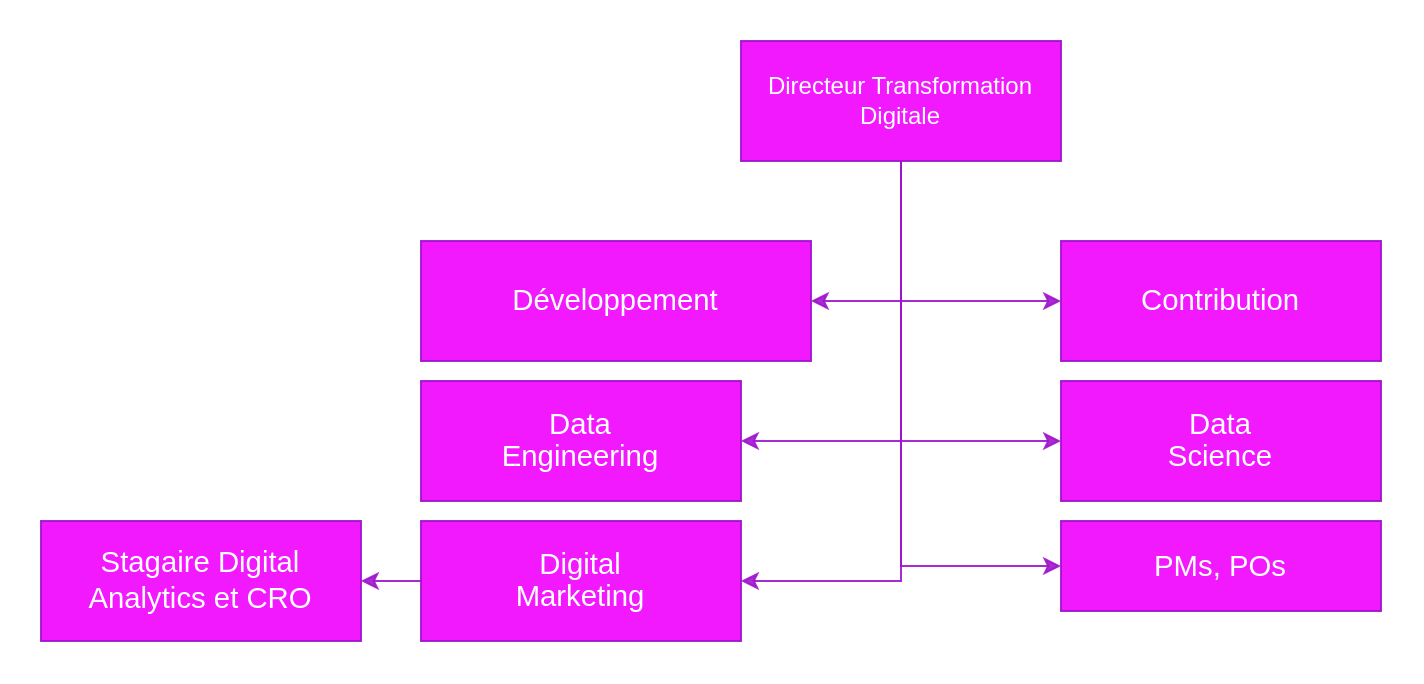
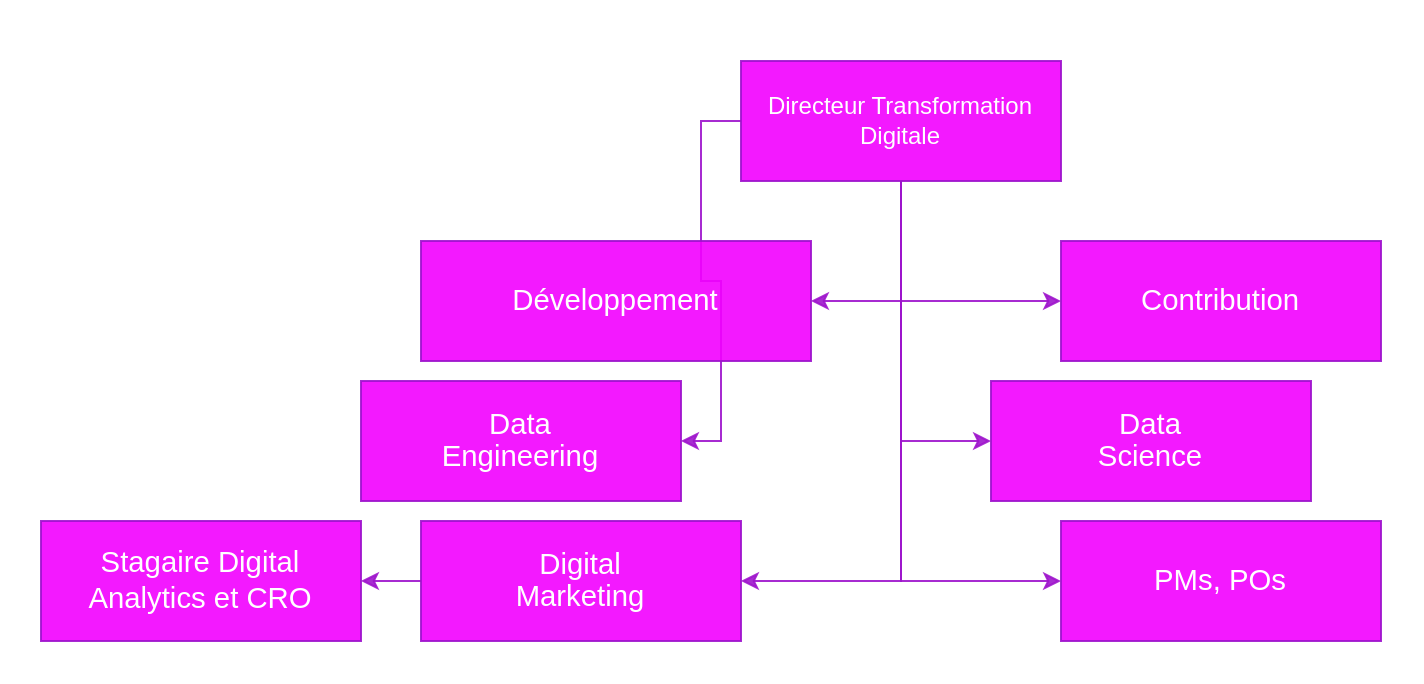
(901, 101) -> (901, 121)
(581, 441) -> (521, 441)
(1221, 441) -> (1151, 441)
(1221, 566) -> (1221, 581)
